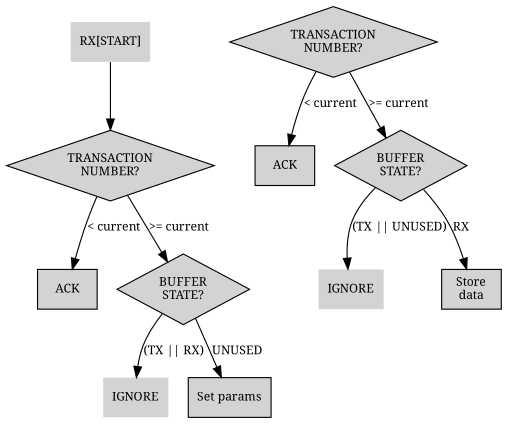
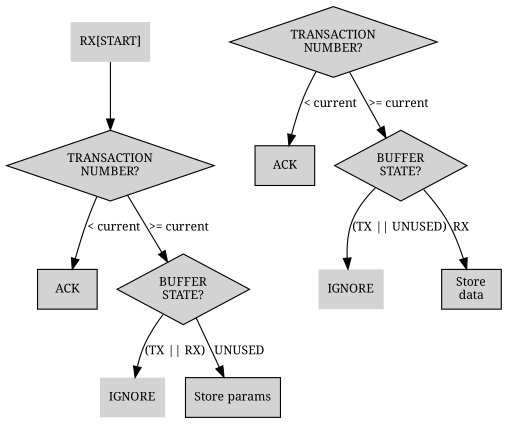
(230, 398) -> (233, 398)
